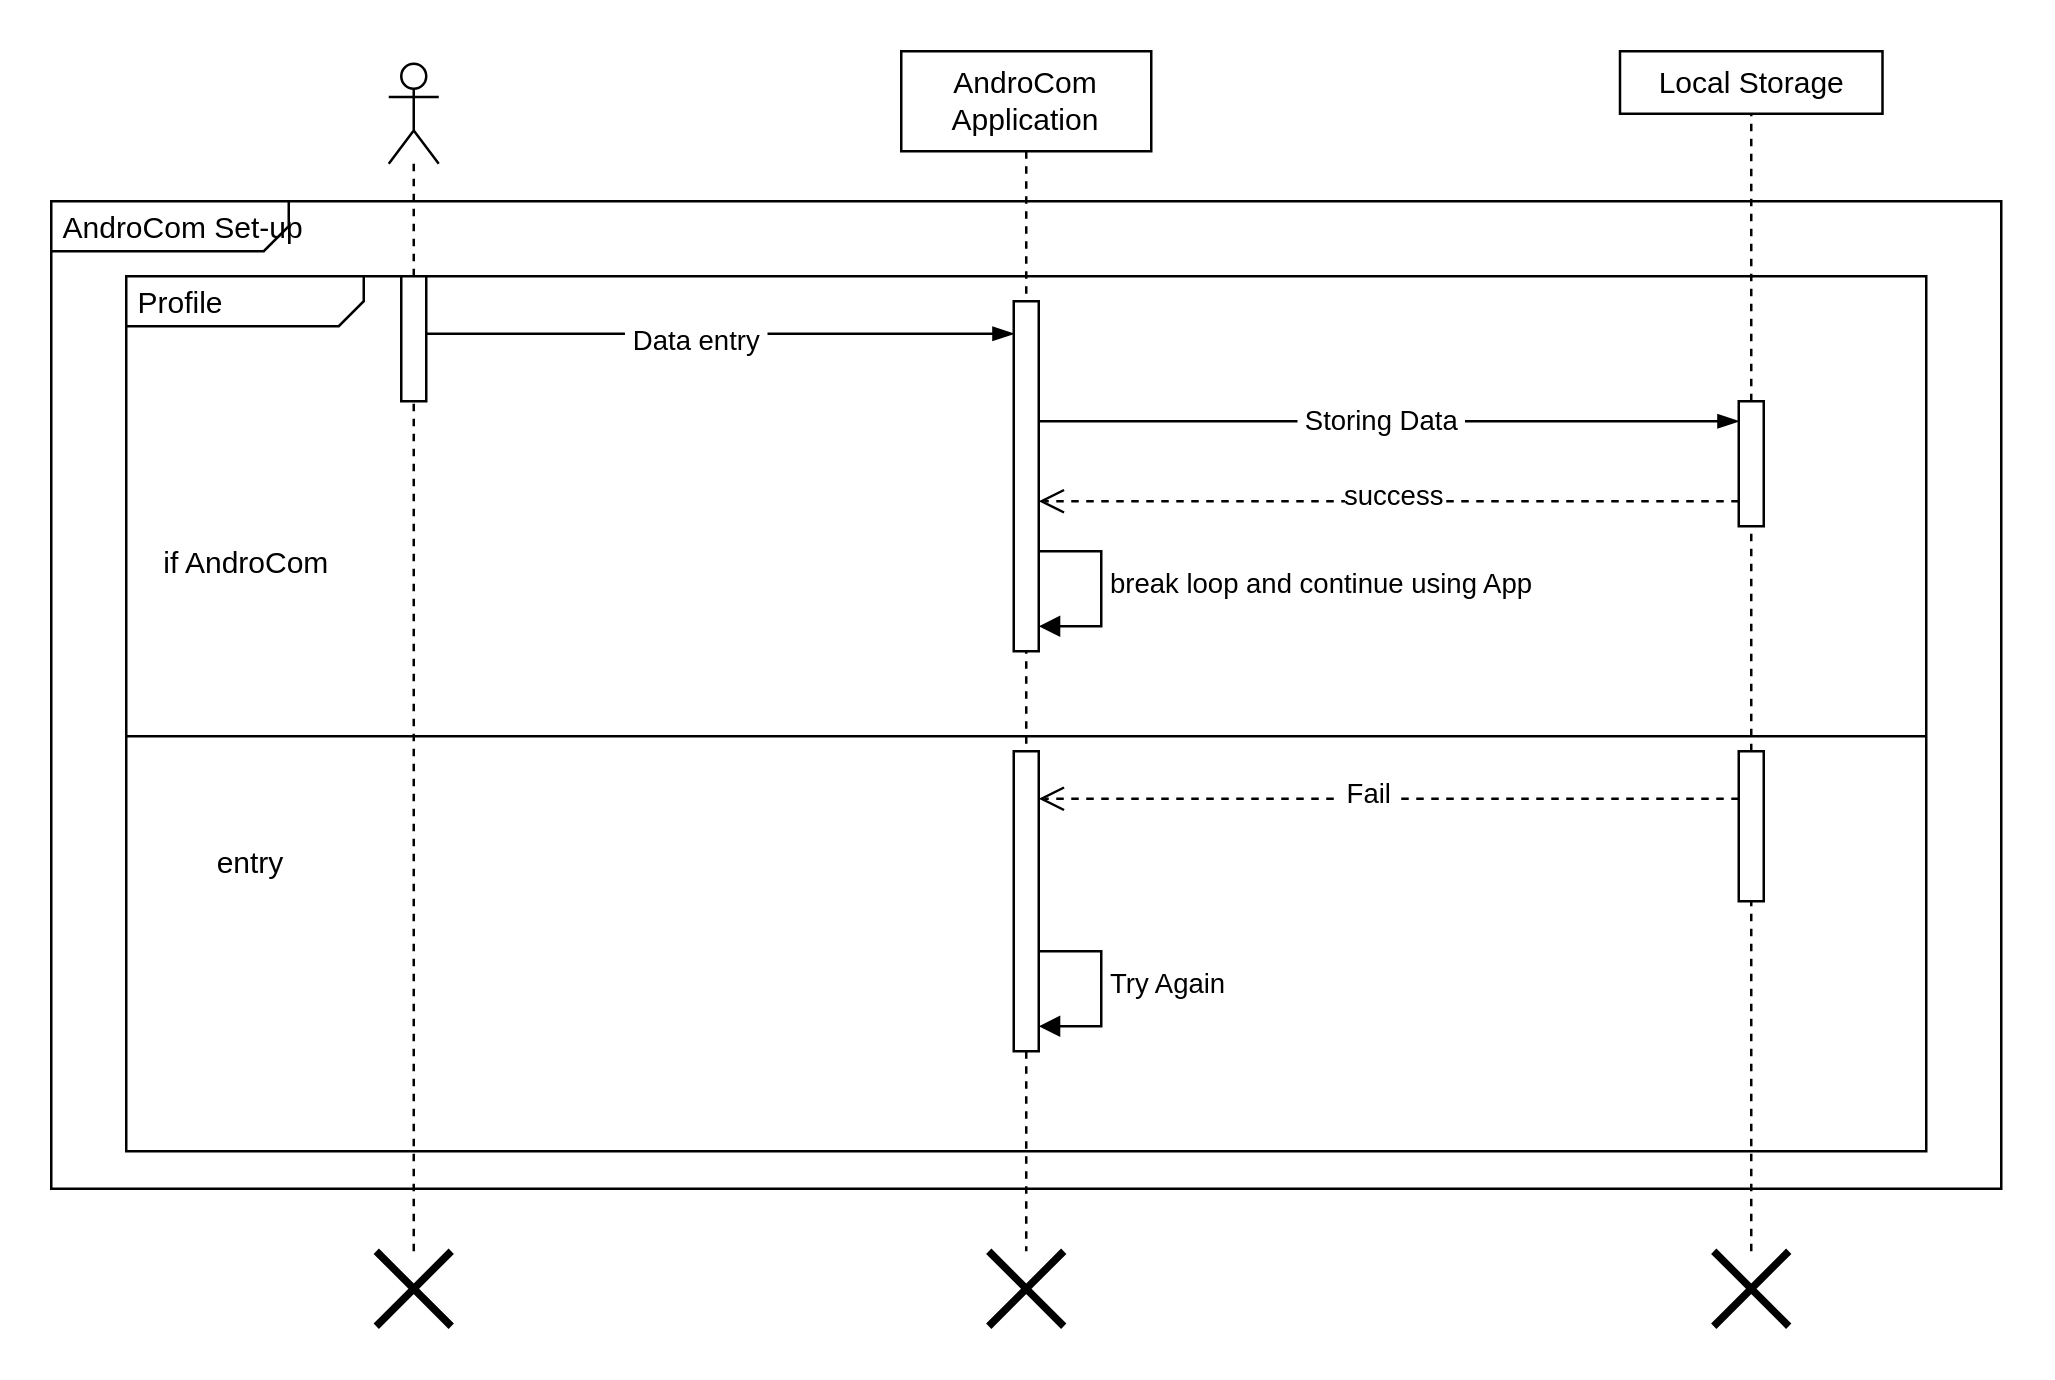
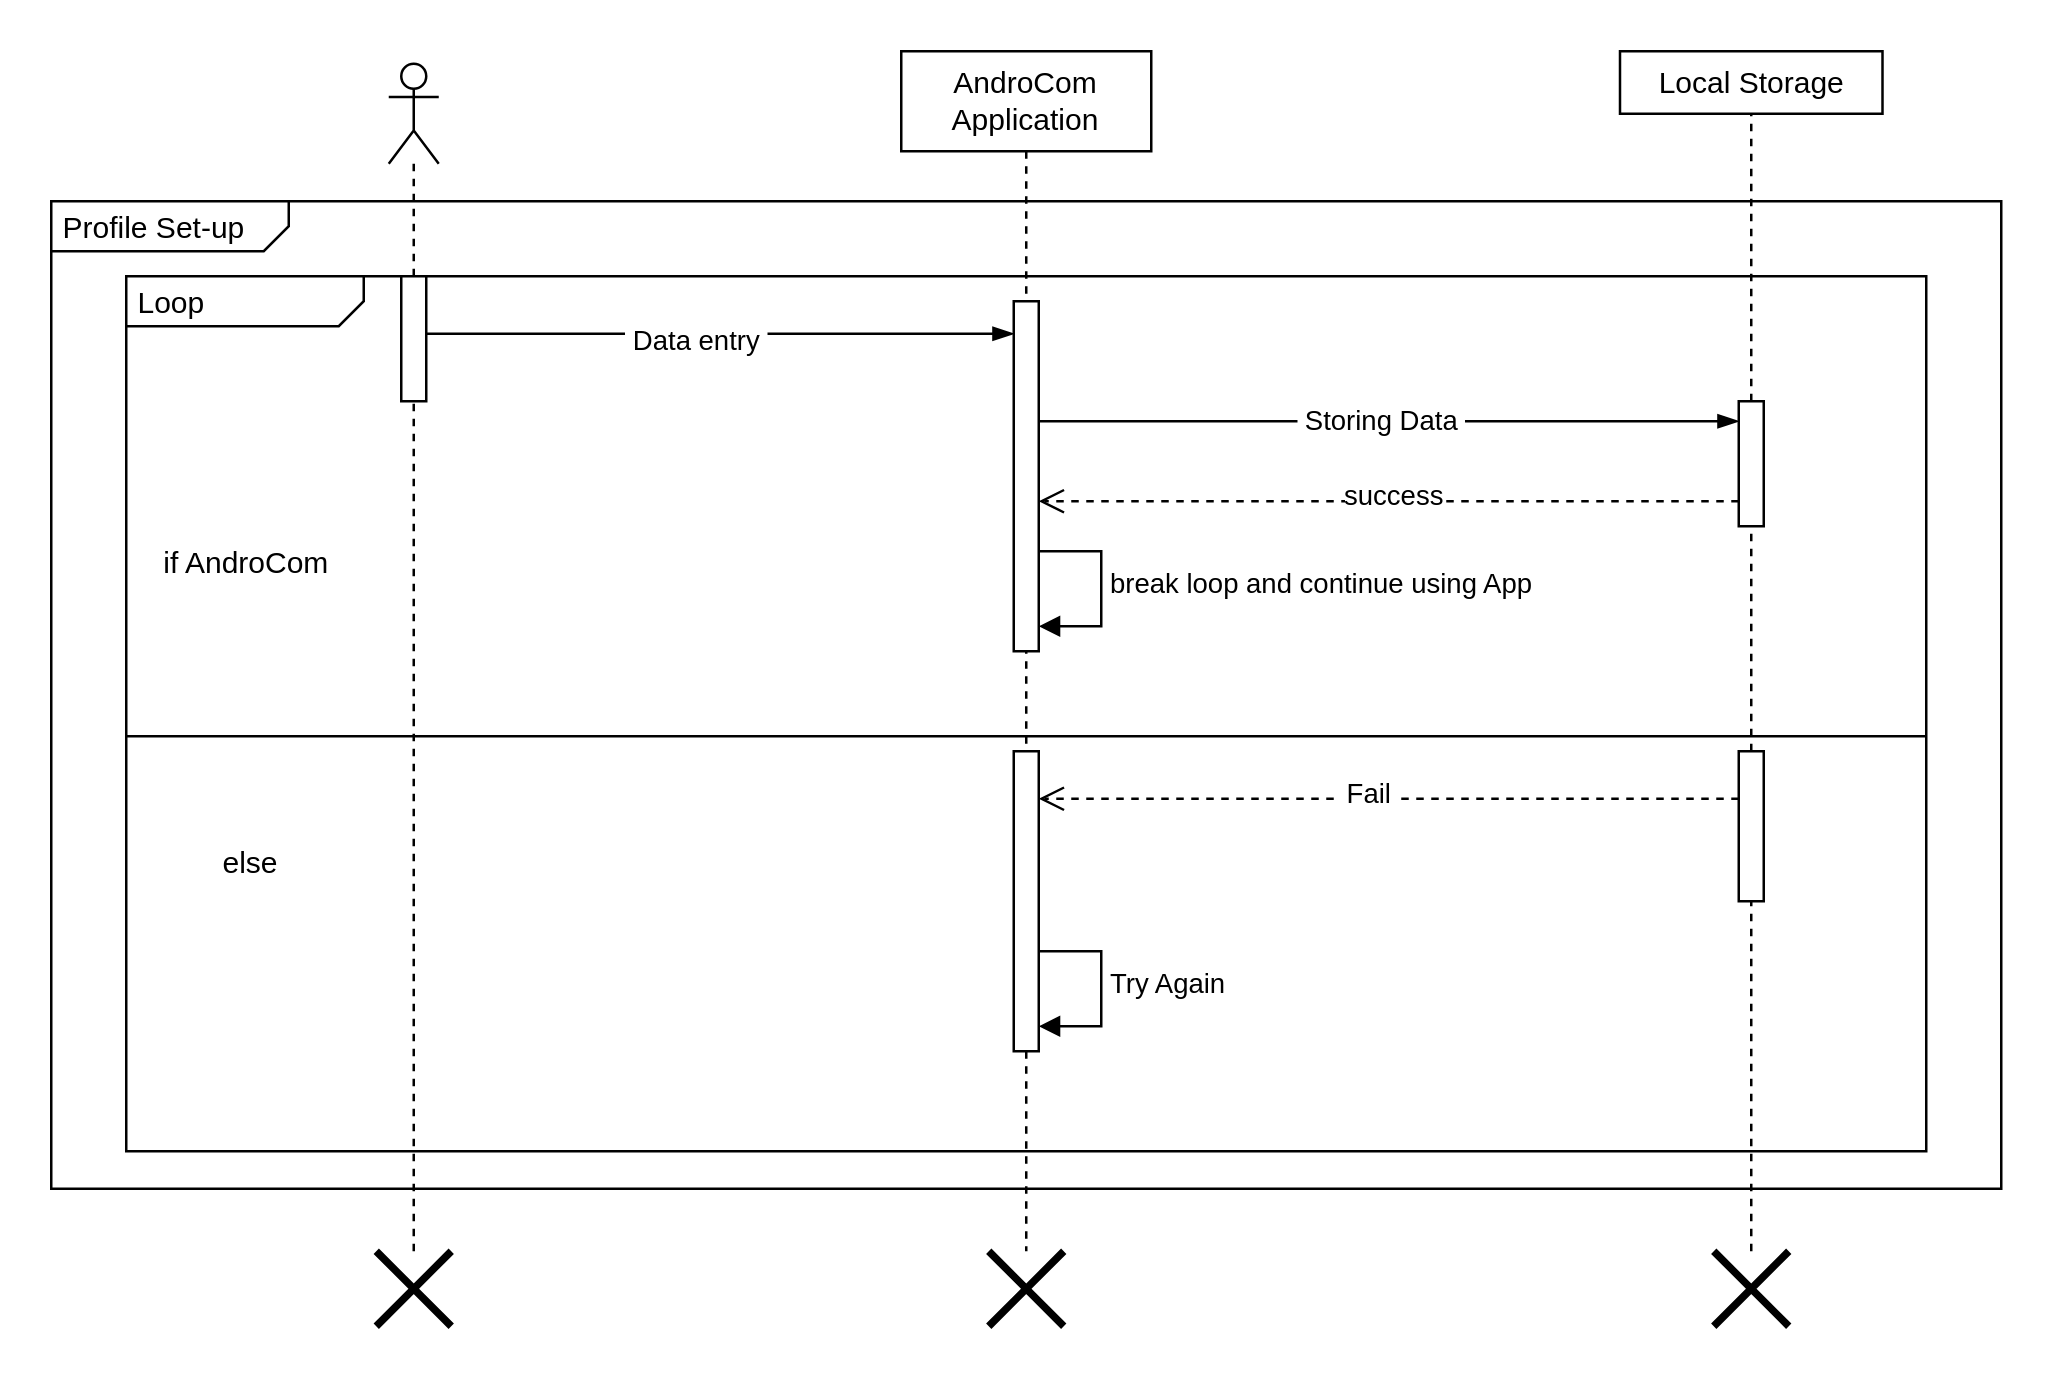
(173, 219) -> (157, 219)
(177, 294) -> (160, 294)
(251, 864) -> (251, 864)
